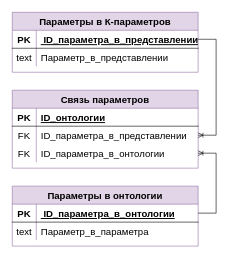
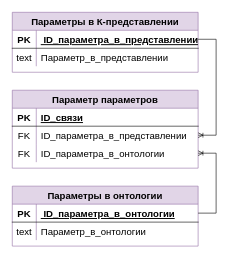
(105, 22) -> (105, 22)
(105, 100) -> (105, 100)
(73, 118) -> (62, 118)
(95, 232) -> (95, 232)
